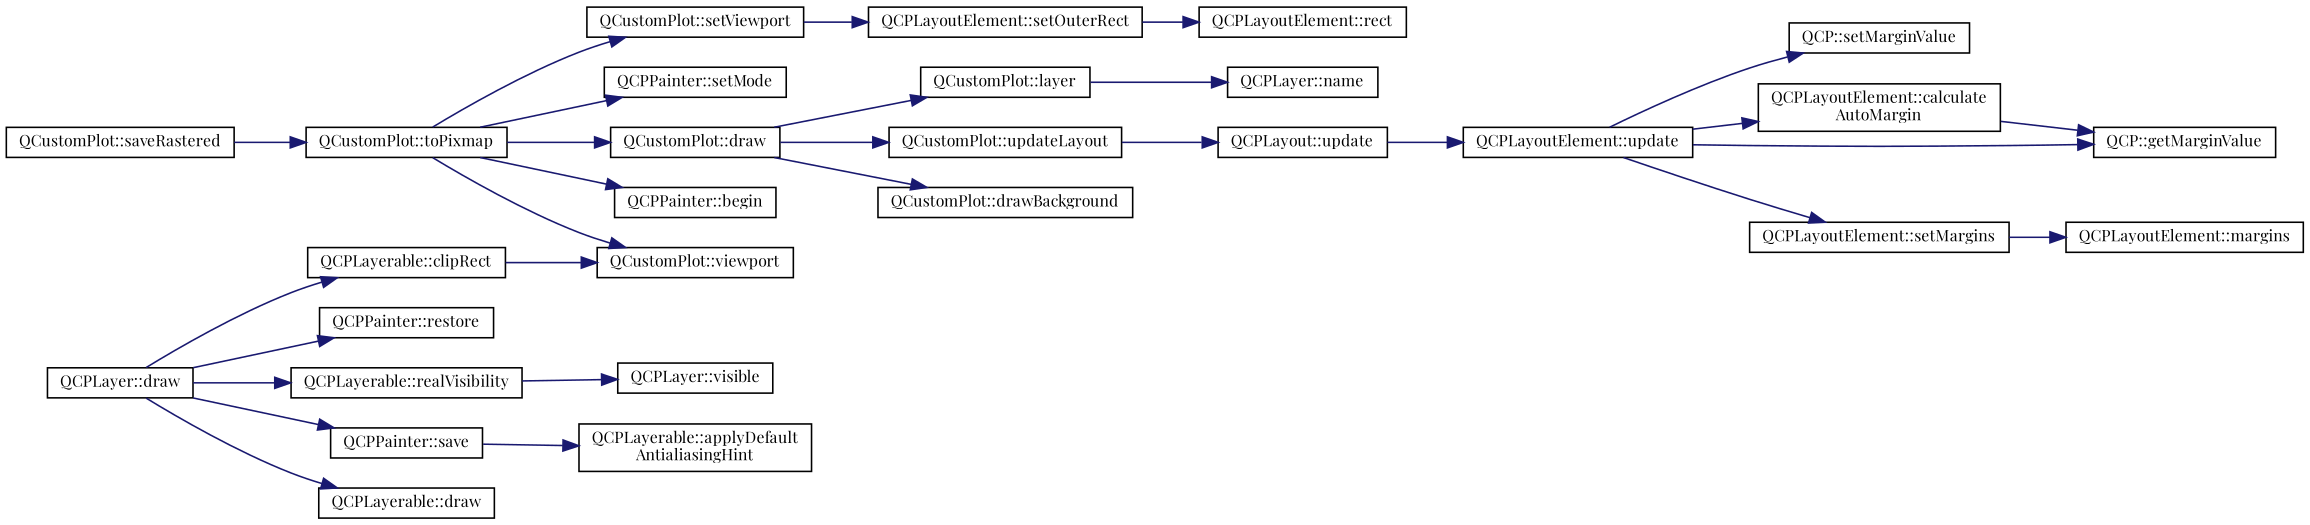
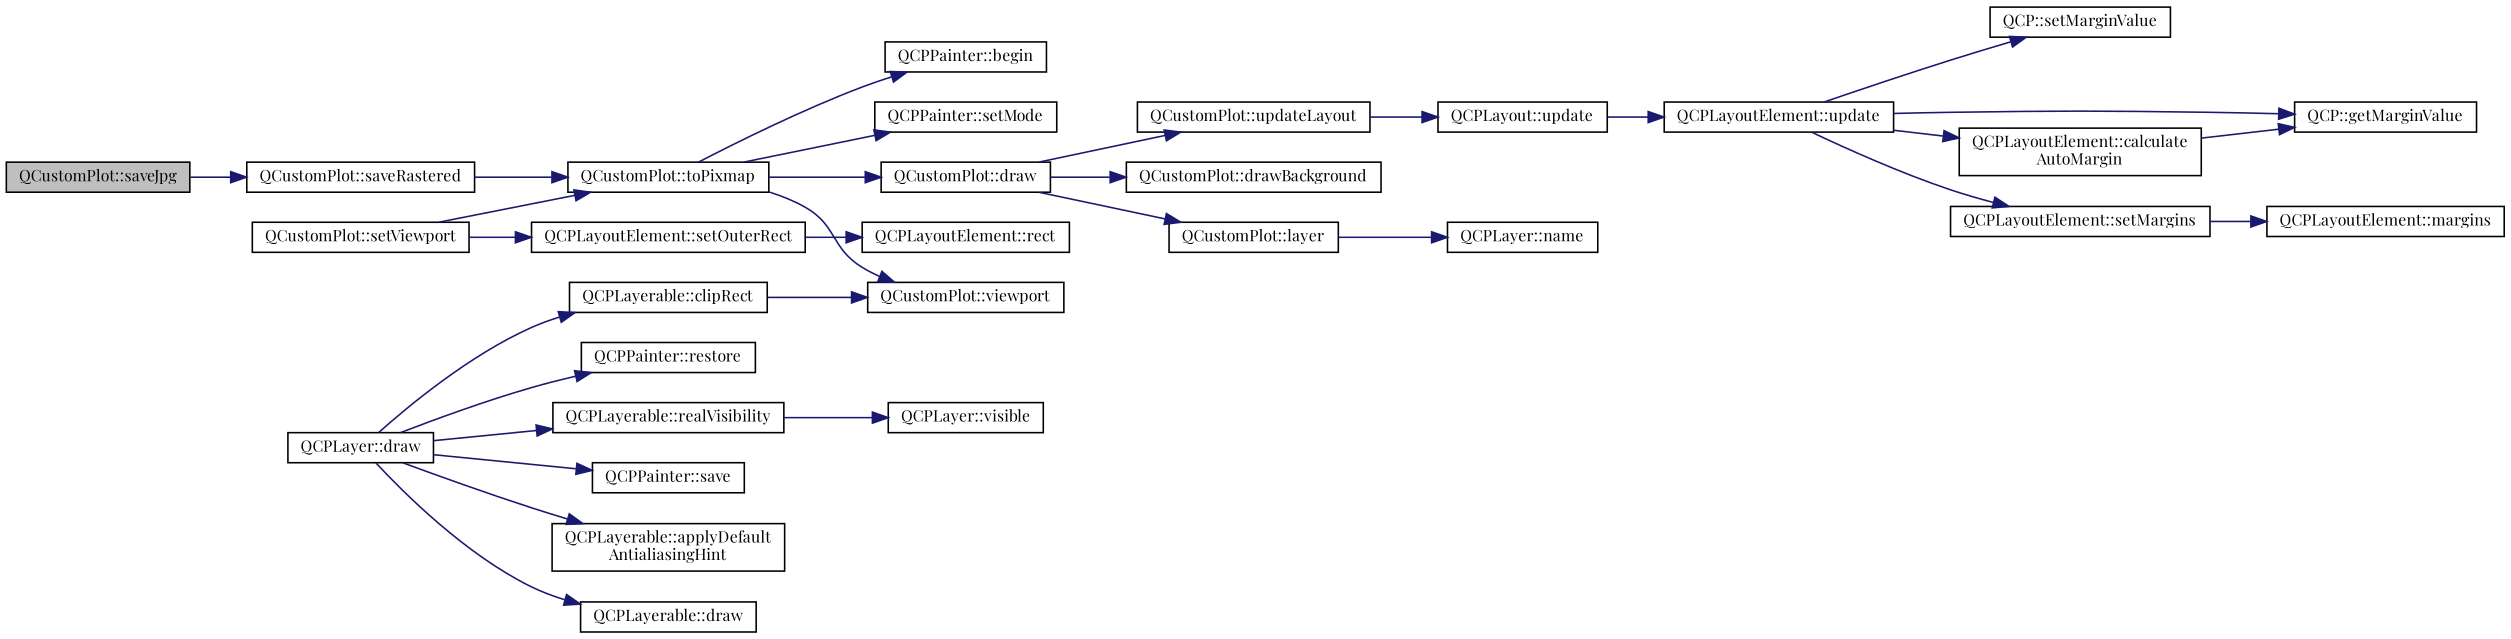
(519, 79) -> (507, 209)
none -> (98, 177)
(523, 445) -> (485, 492)
